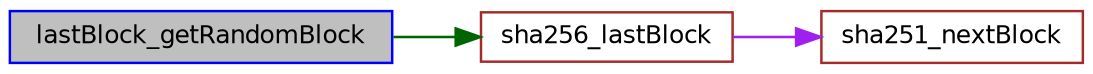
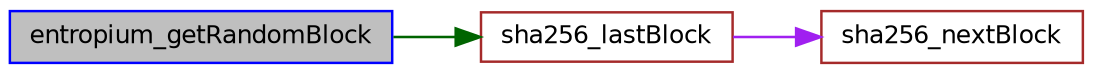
(201, 37) -> (201, 37)
(952, 37) -> (952, 37)
